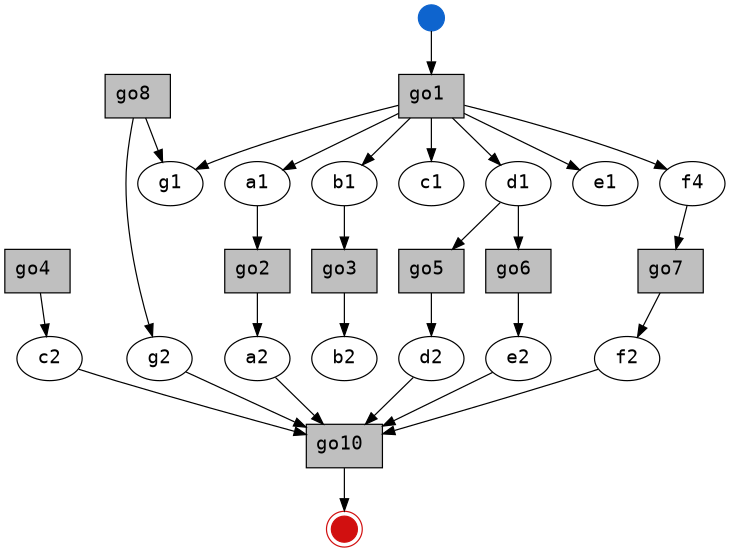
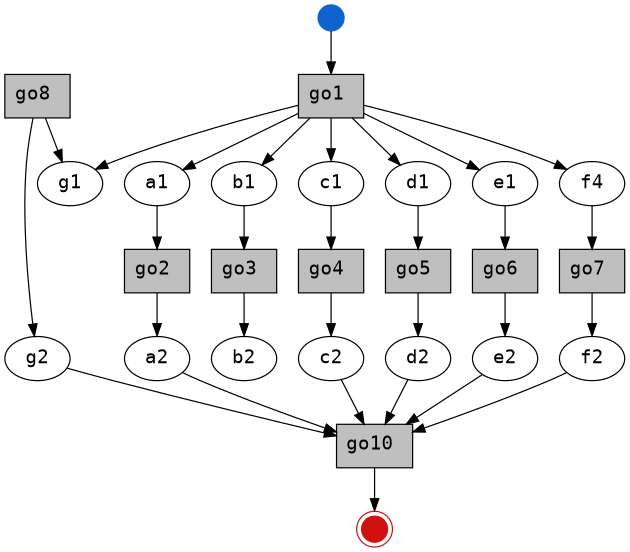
none -> (331, 221)
(518, 221) -> (505, 221)
